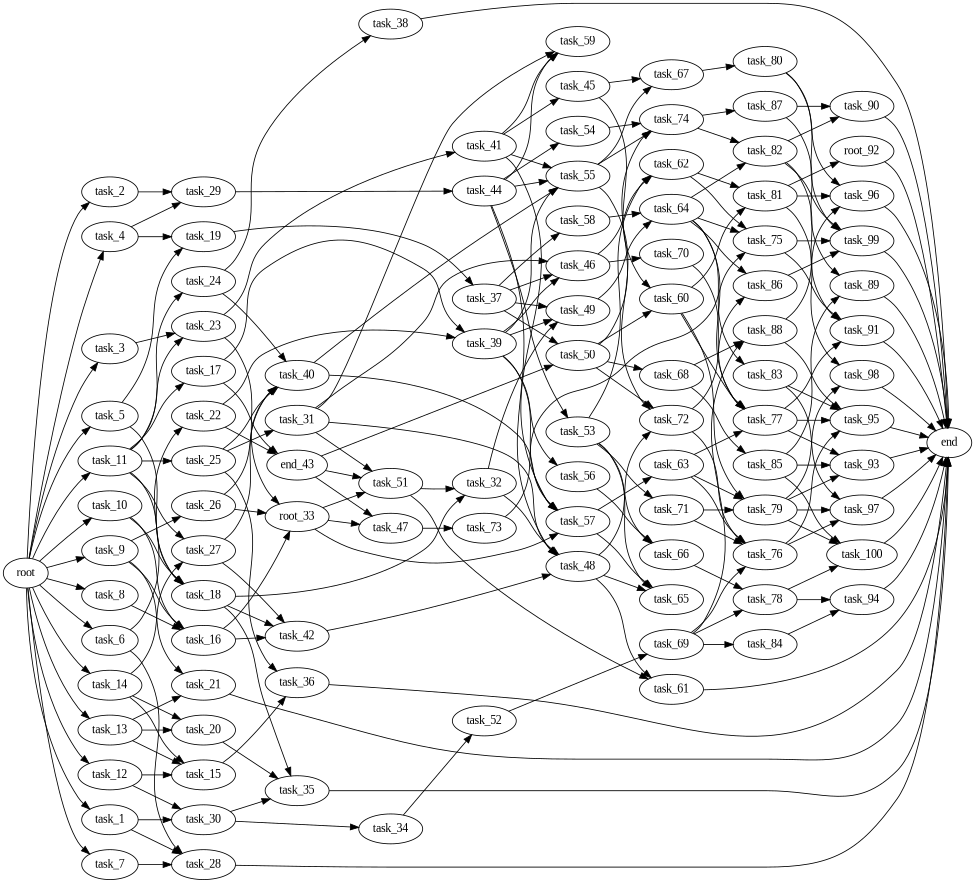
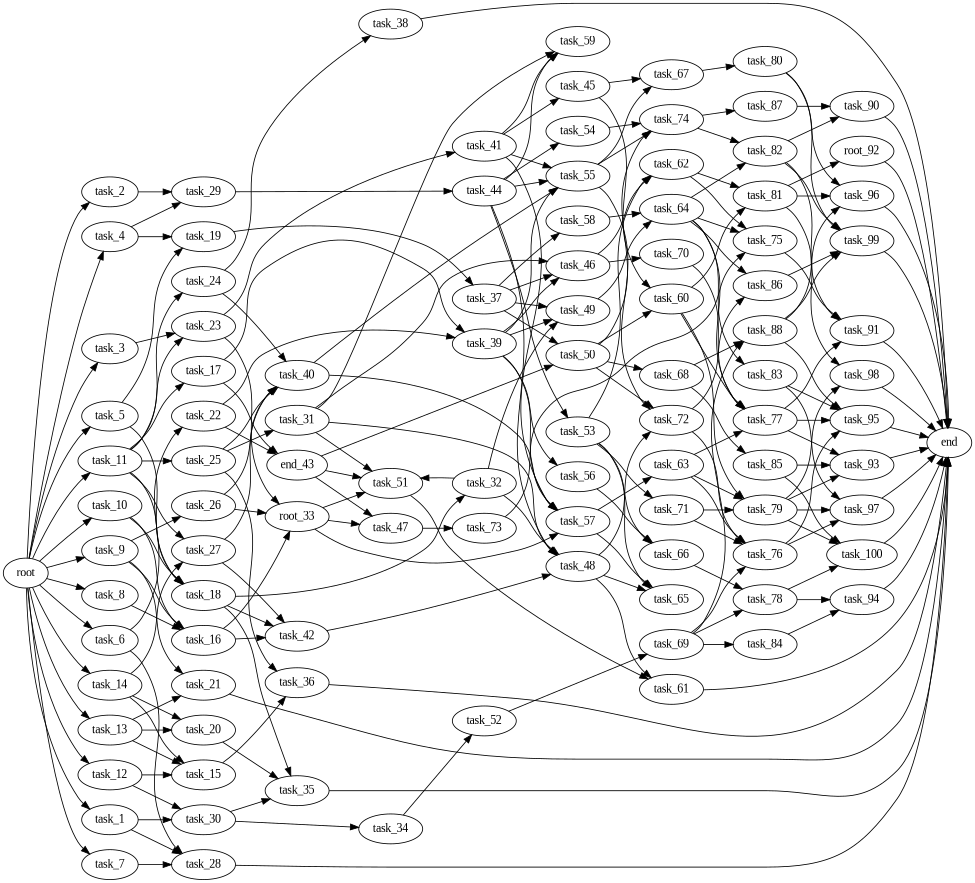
(809, 241) -> (819, 273)
(862, 286) -> none
(433, 489) -> (442, 478)
